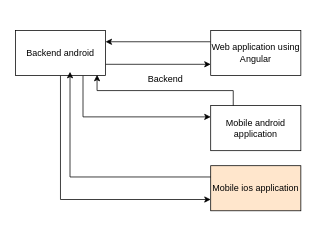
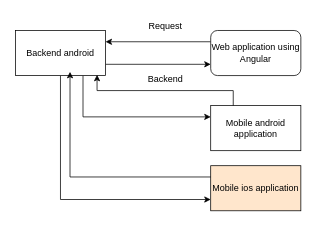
none -> (165, 27)
(255, 53) -> (255, 53)
